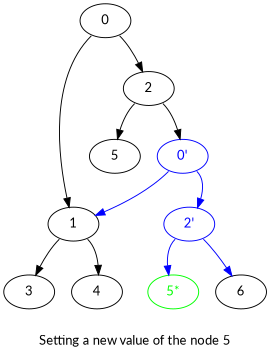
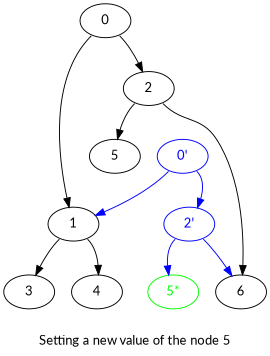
(172, 116) -> (230, 169)
